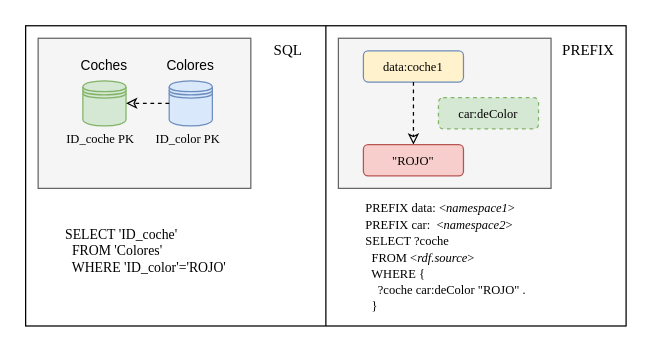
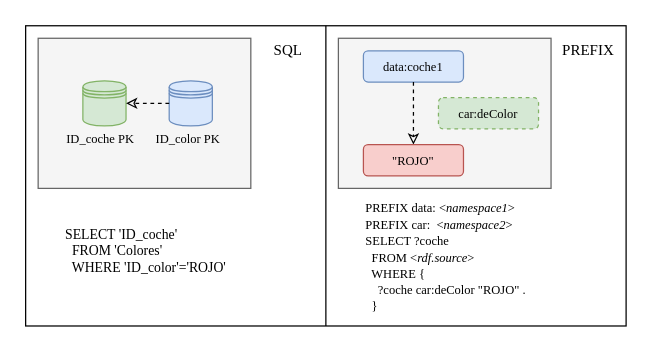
(104, 66) -> none
(191, 66) -> none
(413, 66) -> (413, 66)
